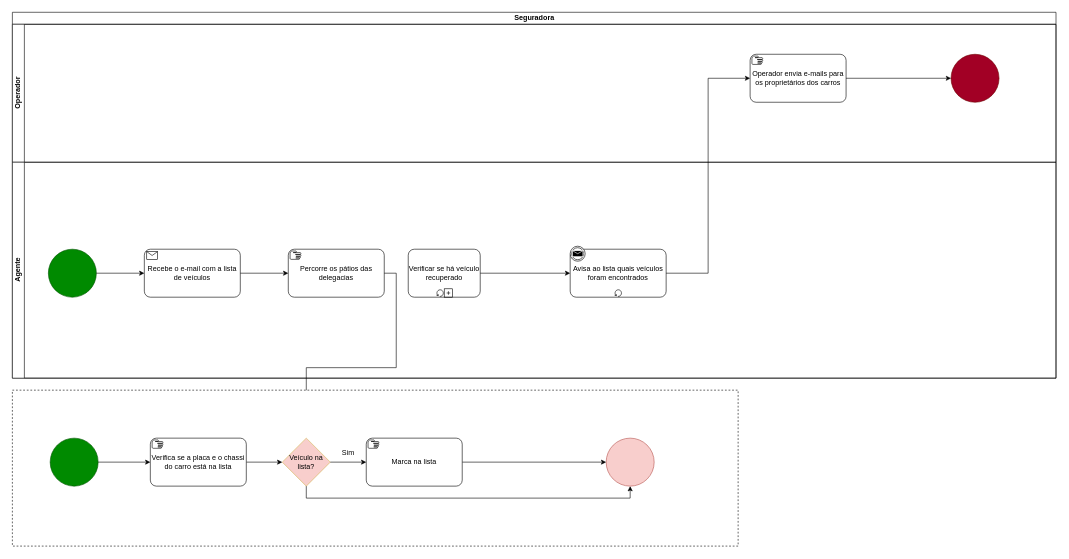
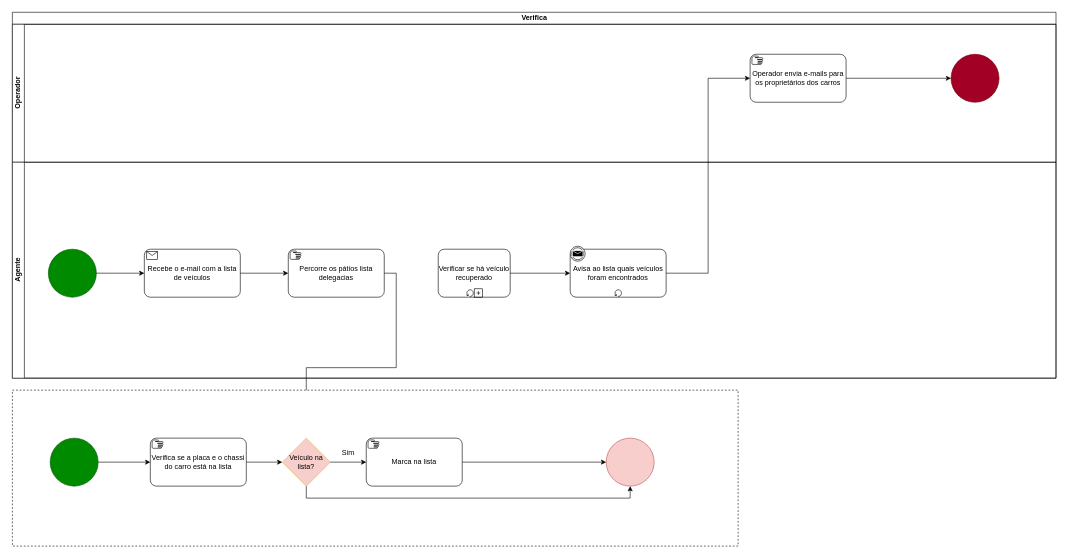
(535, 18) -> (535, 18)
(336, 273) -> (336, 273)
(444, 273) -> (474, 273)
